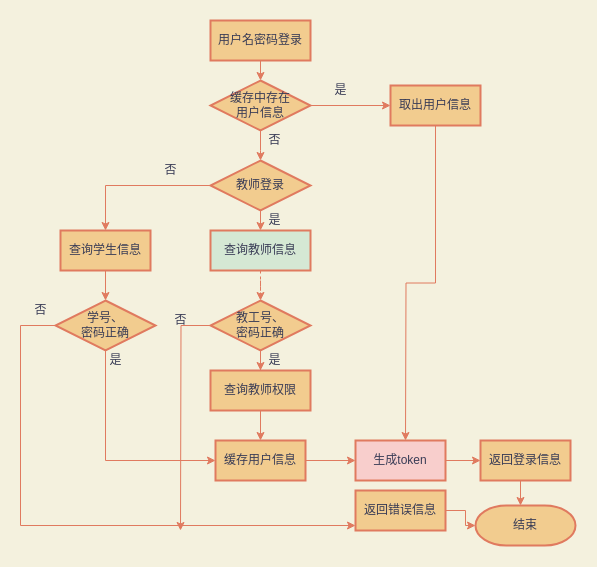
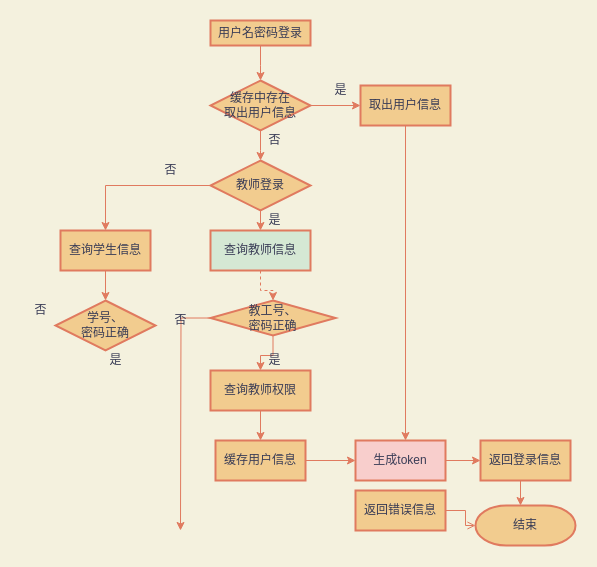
(261, 41) -> (261, 33)
(261, 106) -> (261, 106)
(436, 106) -> (406, 106)
(261, 326) -> (273, 318)
(106, 457) -> none
(466, 524) -> (466, 526)
(68, 526) -> none
